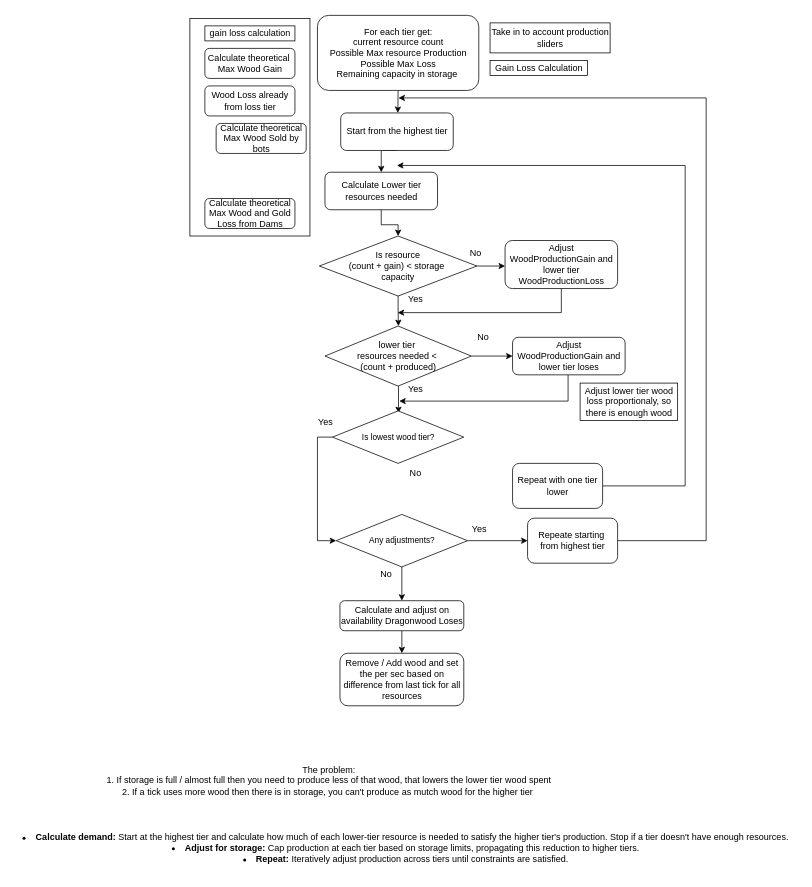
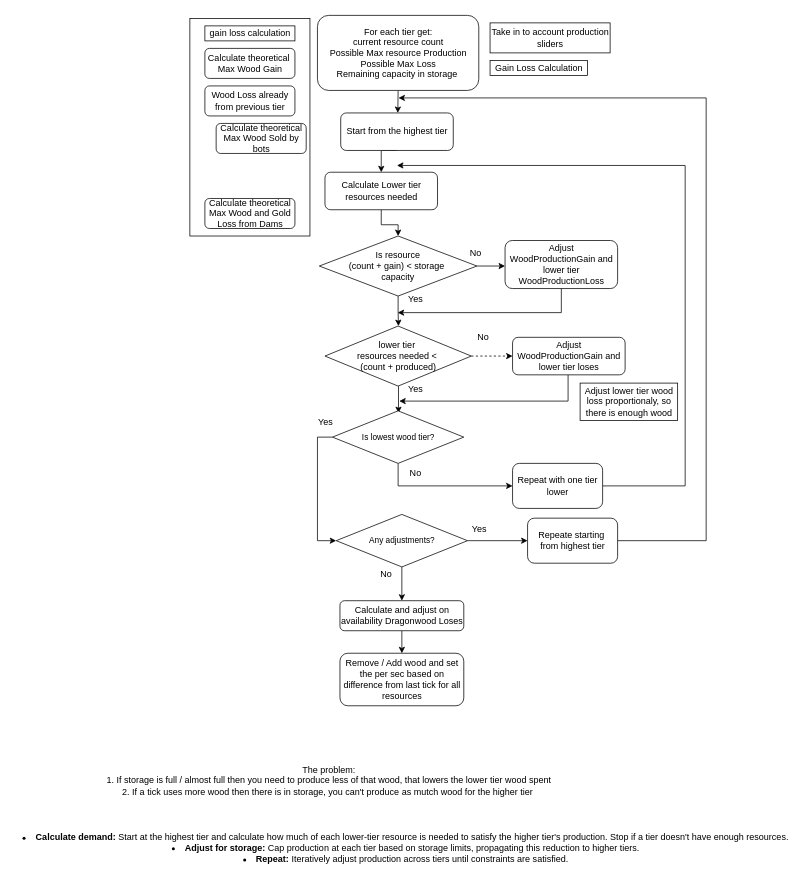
(250, 101) -> (250, 101)
(489, 356) -> (489, 356)
none -> (398, 485)
